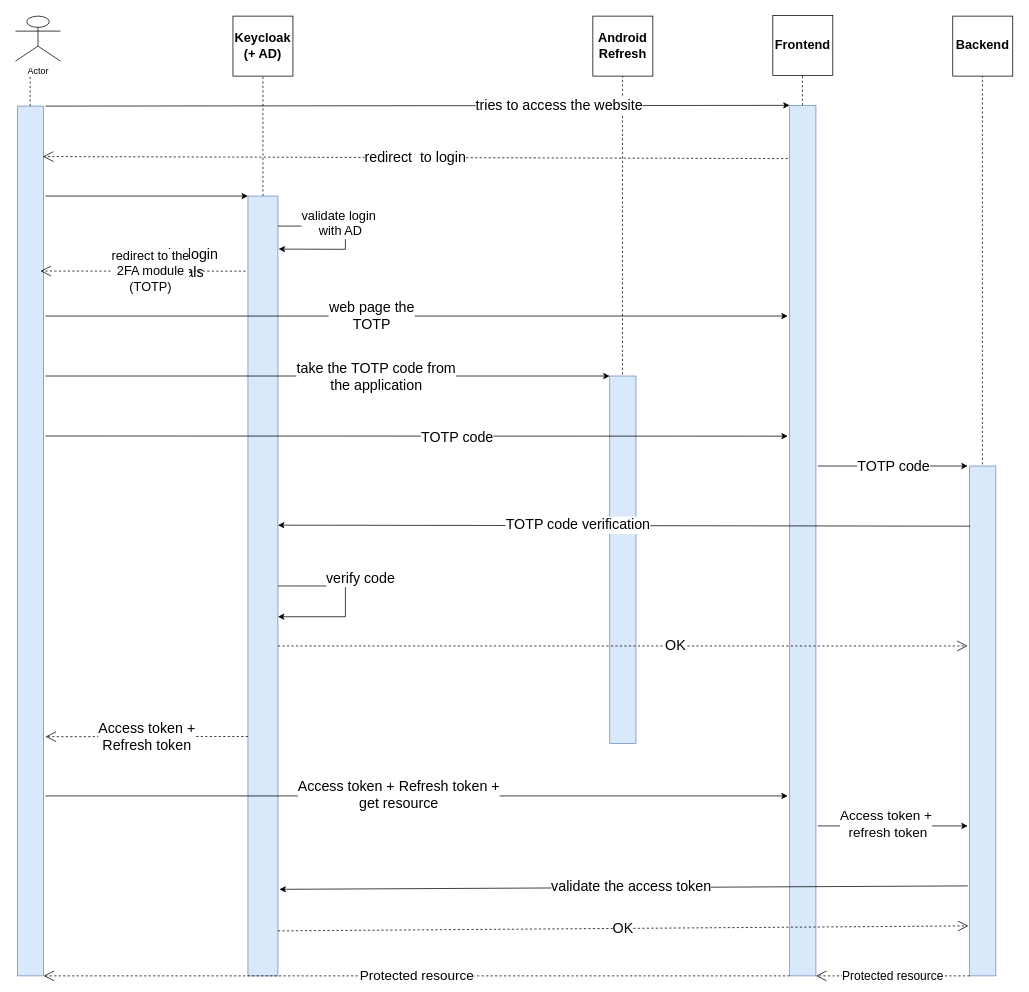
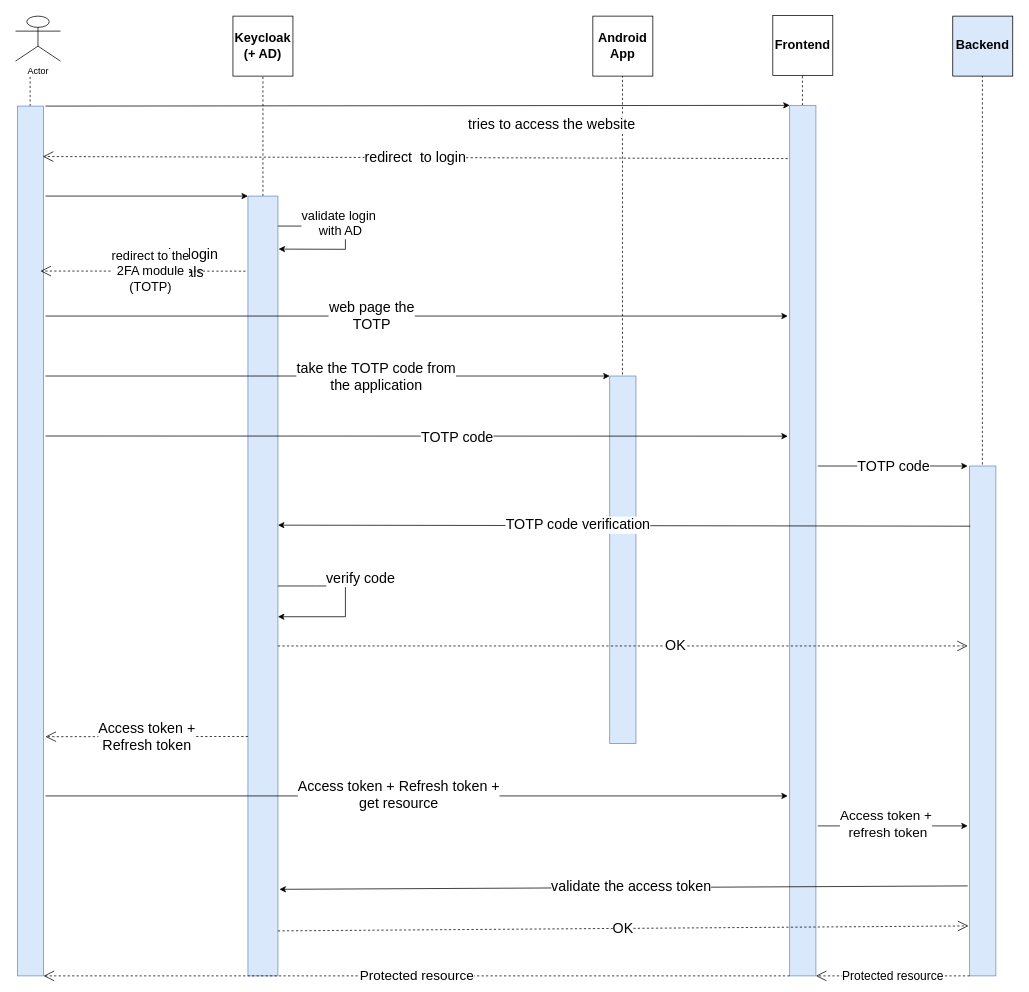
(623, 46) -> (623, 46)
(983, 46) -> (983, 46)
(559, 106) -> (552, 125)
